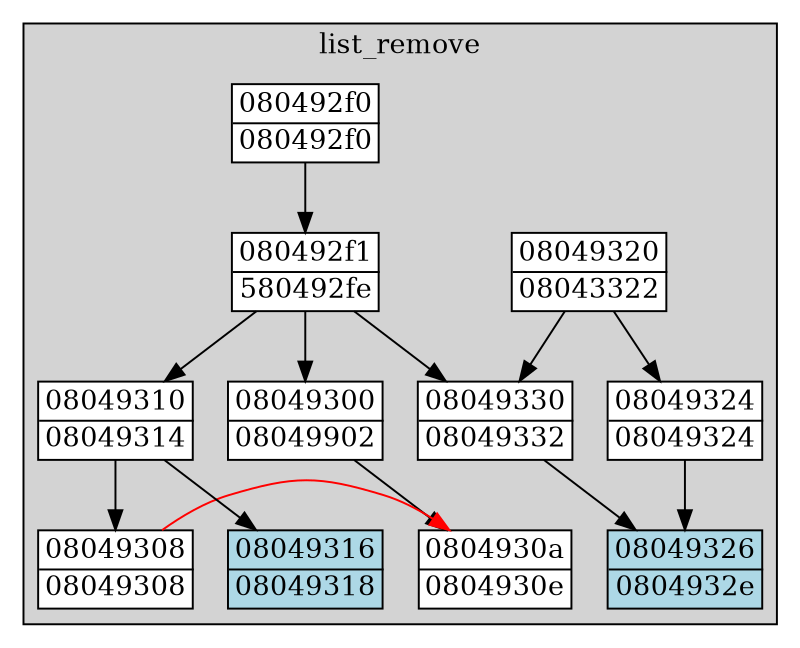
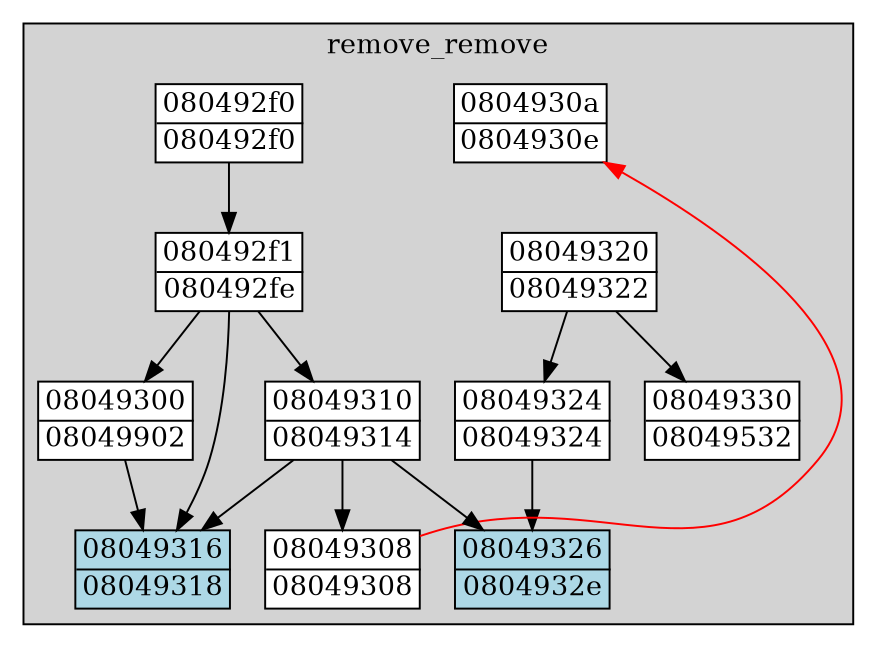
(400, 46) -> (438, 46)
(306, 290) -> (230, 290)
(590, 290) -> (580, 290)
(392, 340) -> (220, 415)
(496, 438) -> (723, 438)
(384, 483) -> (132, 485)
(582, 489) -> (429, 489)
